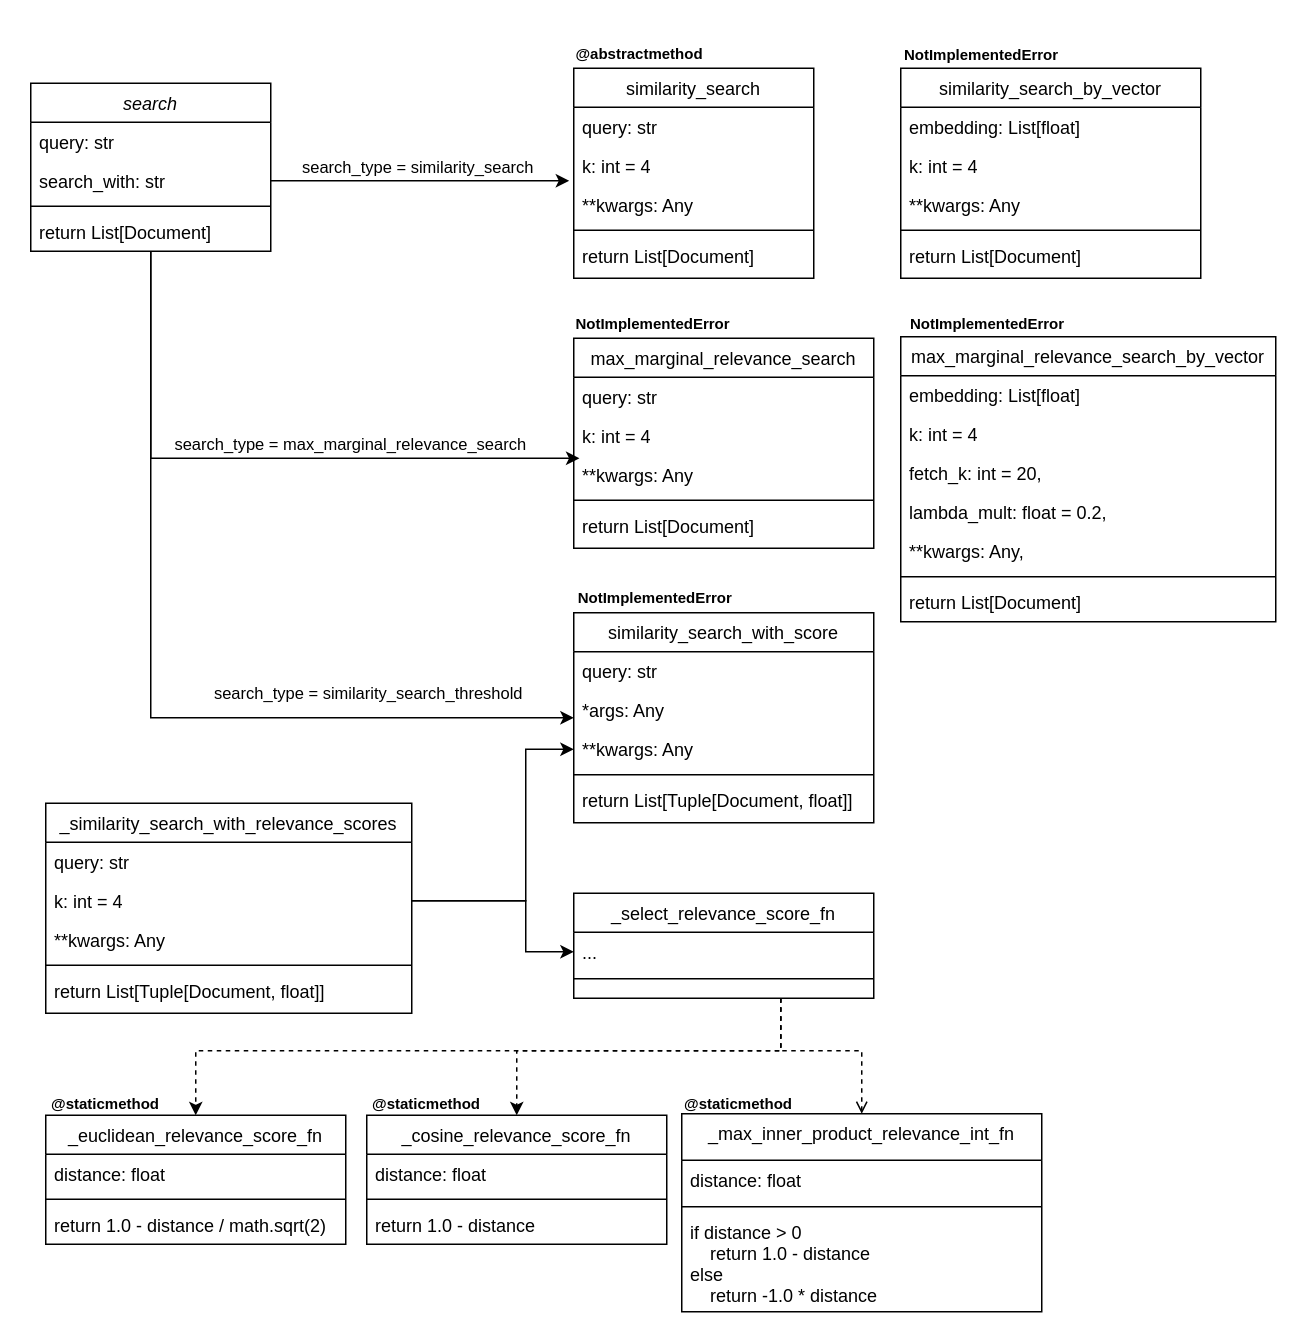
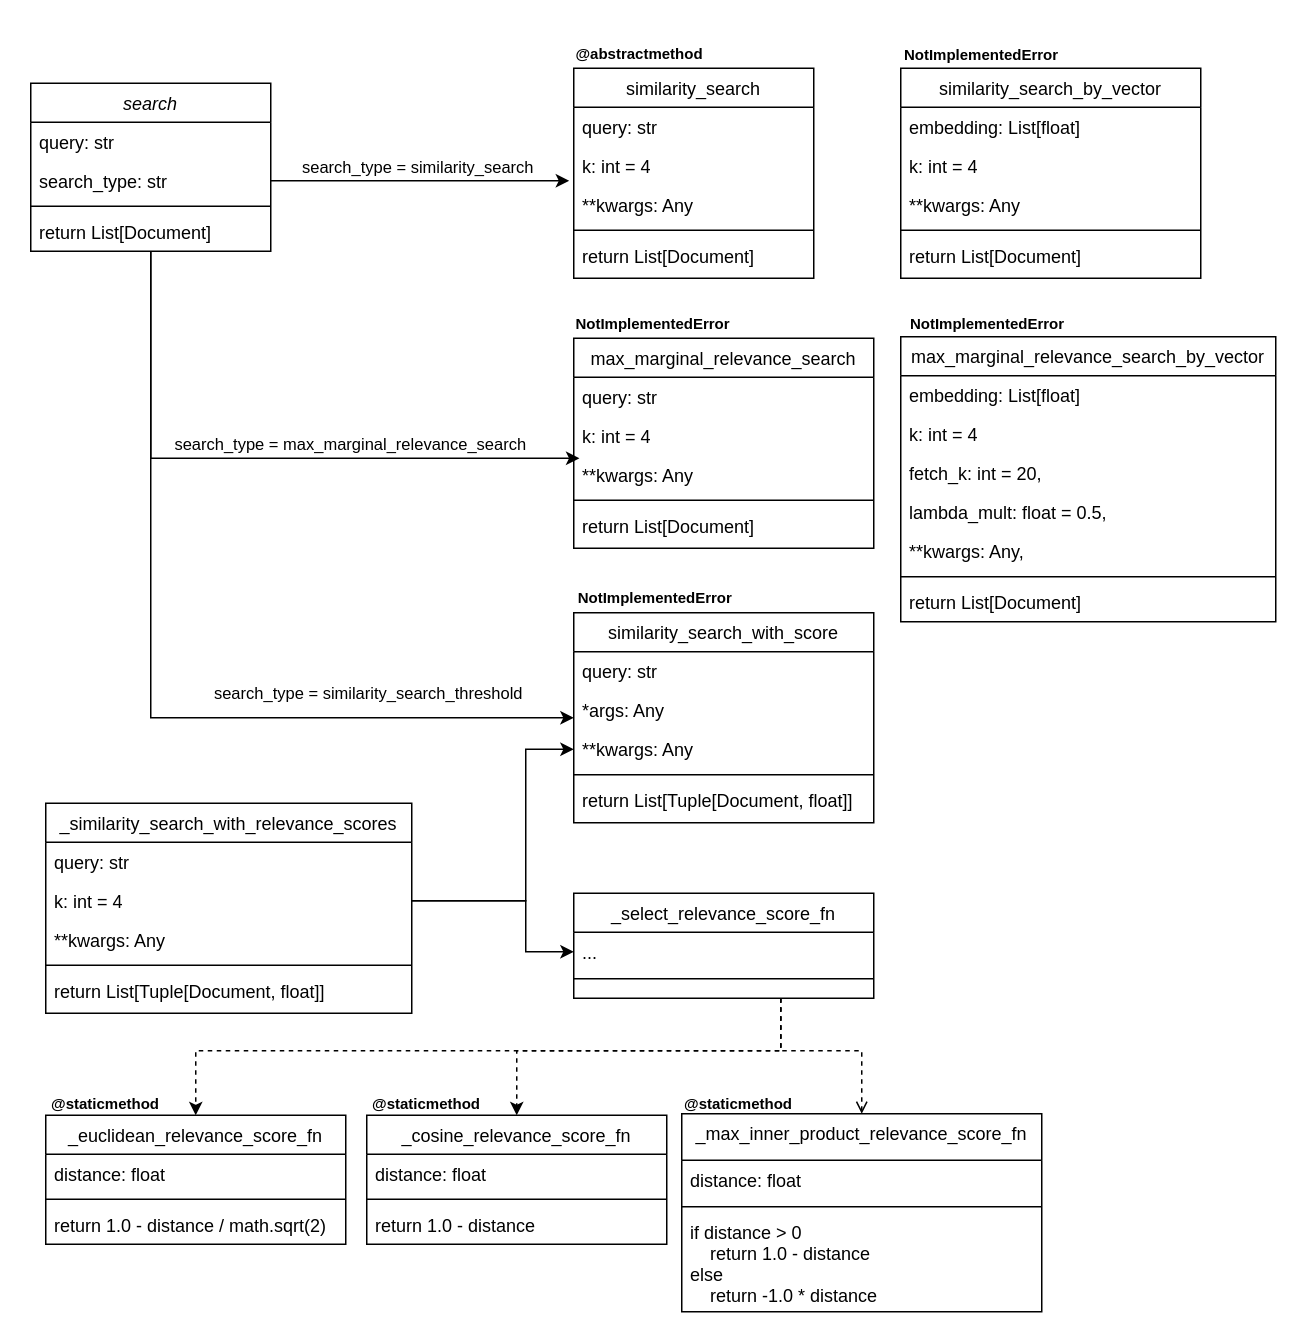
(113, 182) -> (115, 182)
(1014, 513) -> (1014, 513)
(861, 1134) -> (861, 1134)
